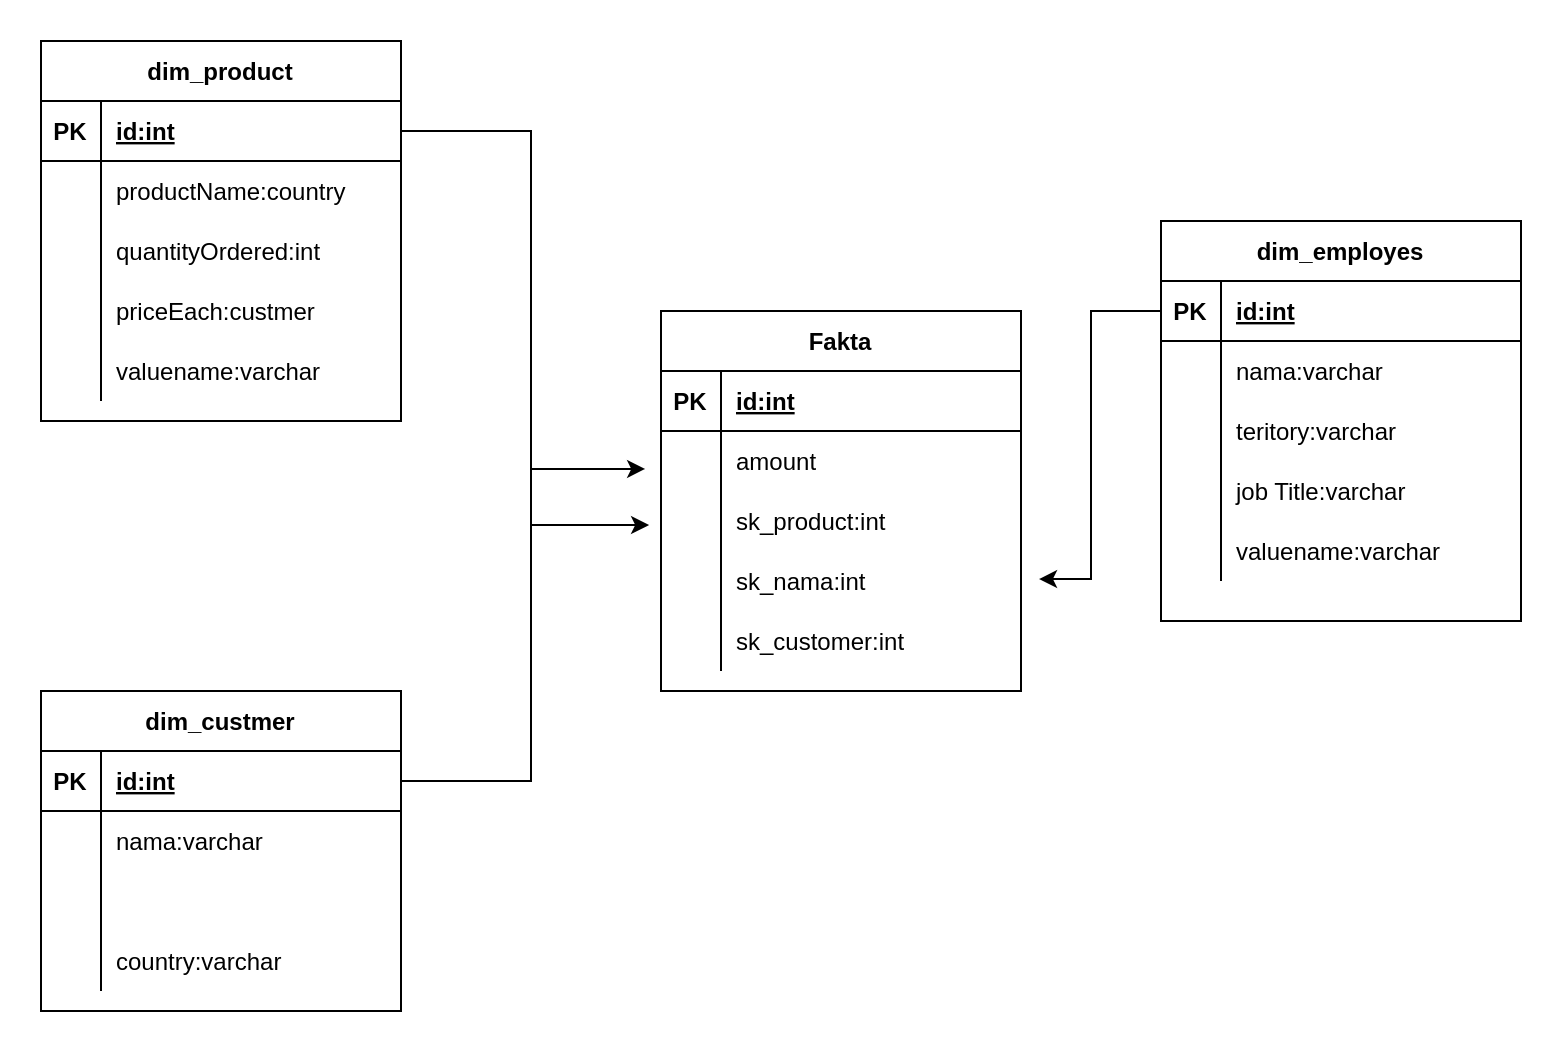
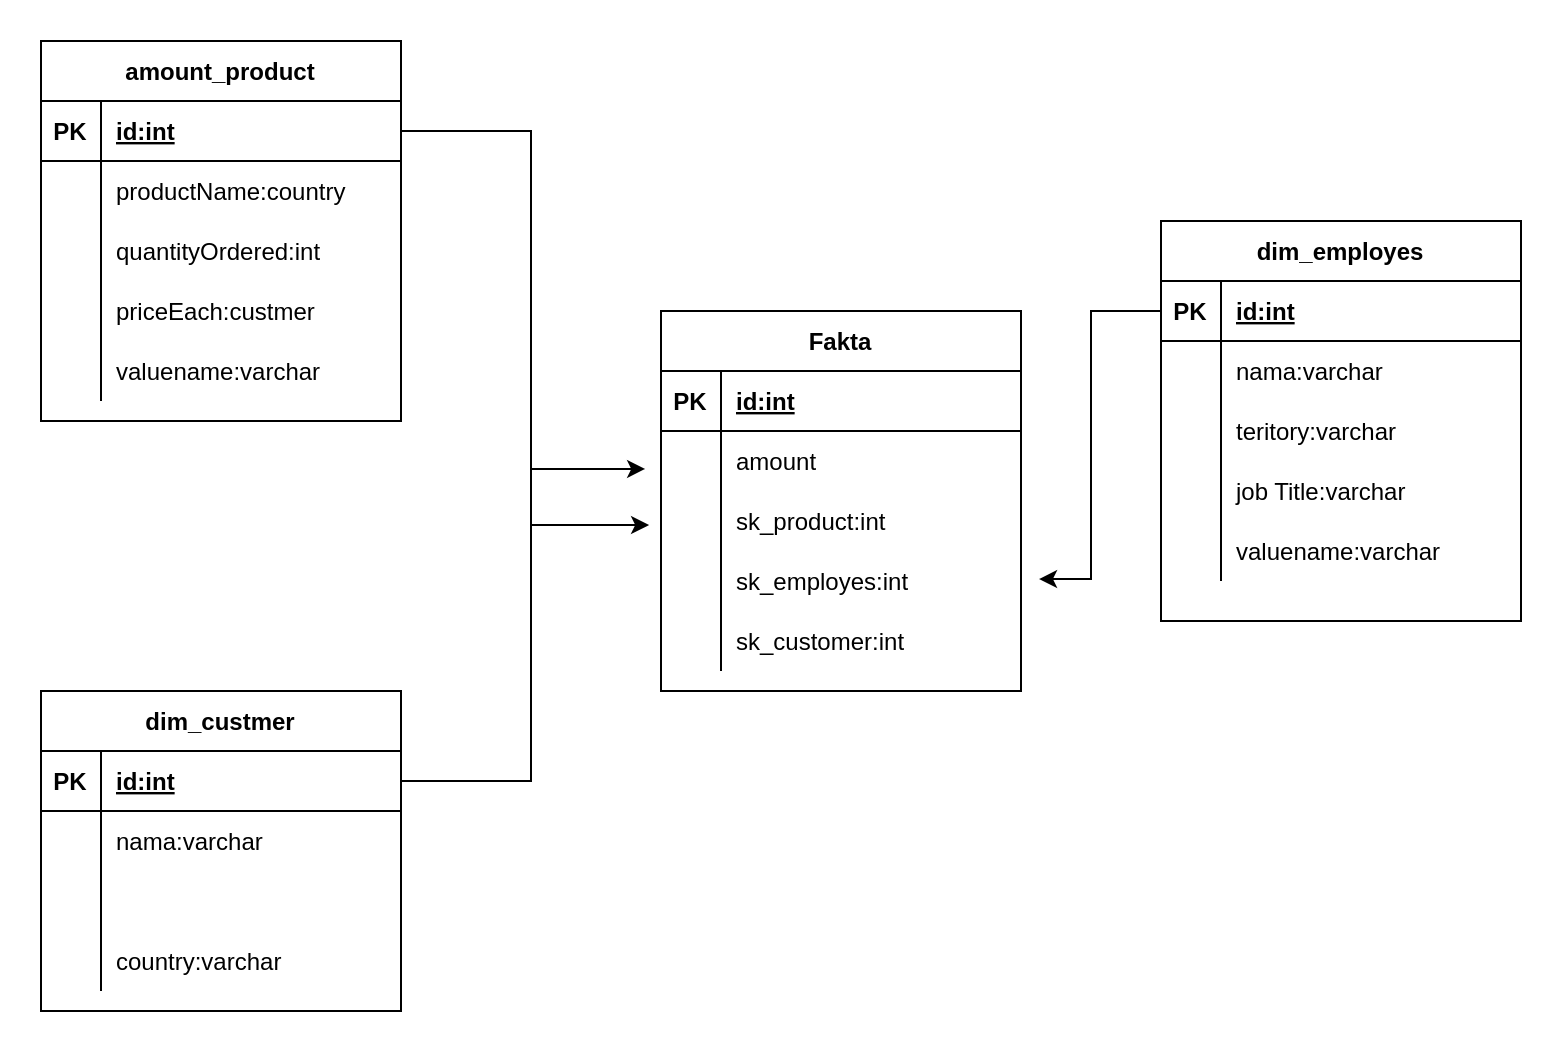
(220, 72) -> (220, 72)
(804, 582) -> (827, 582)
